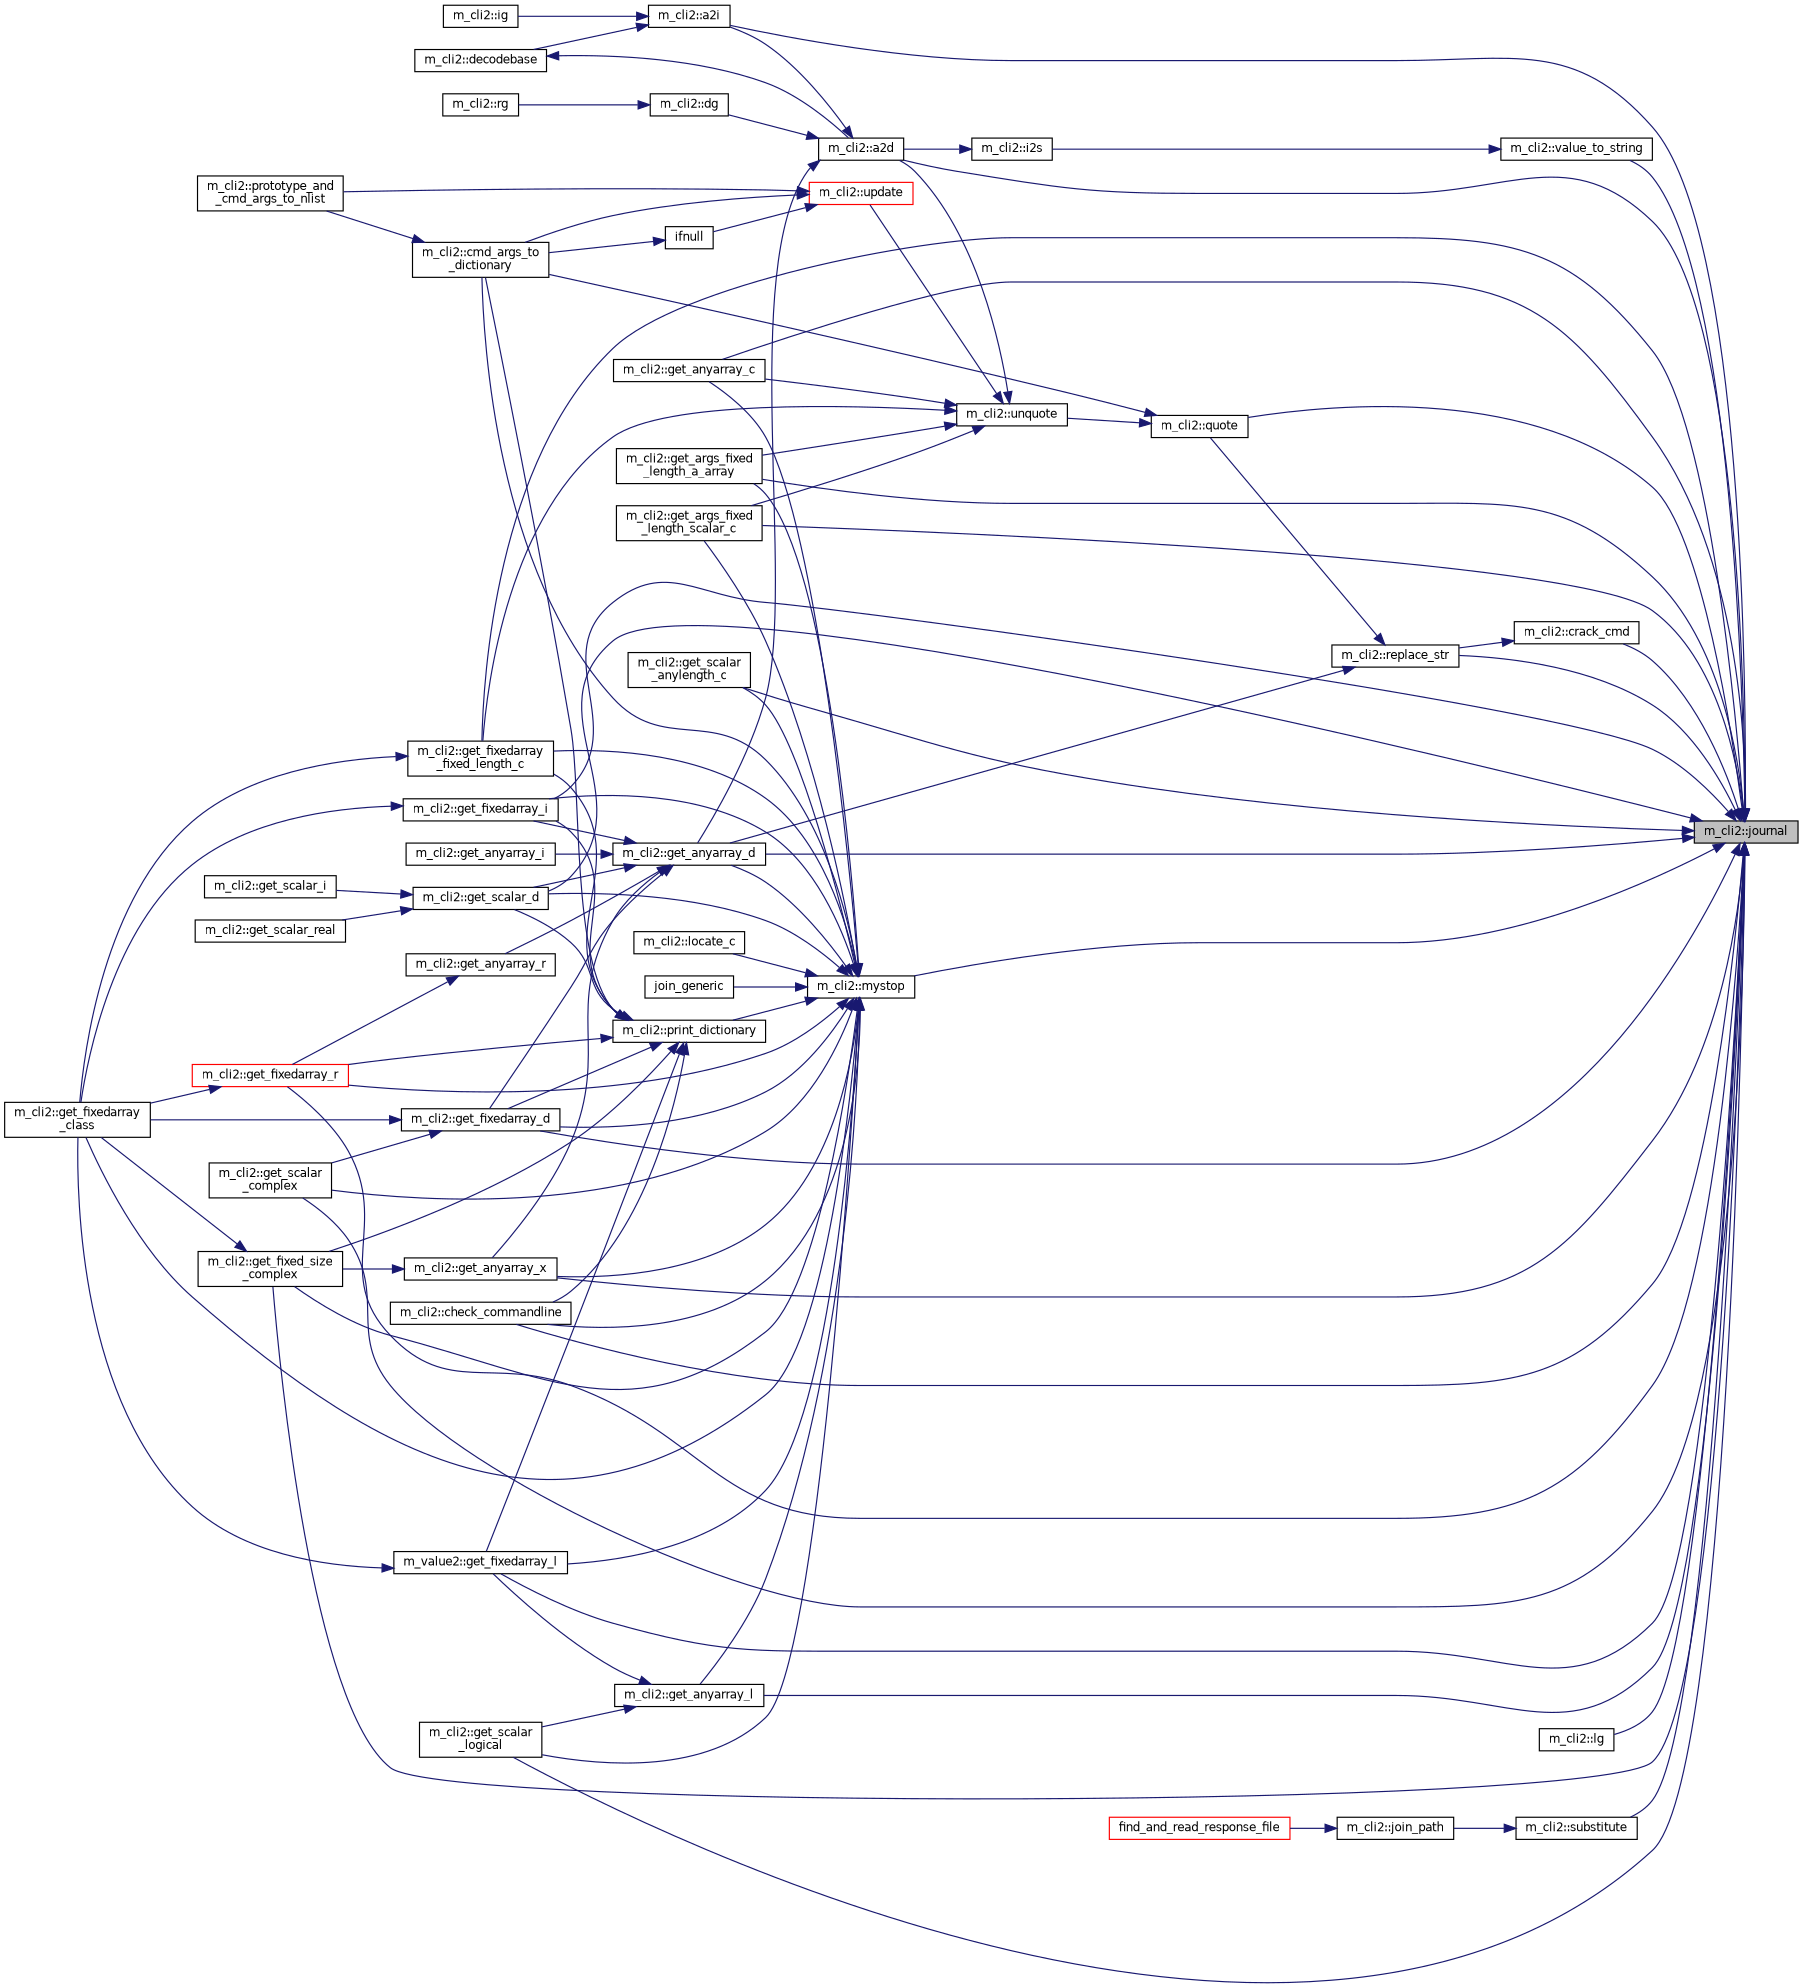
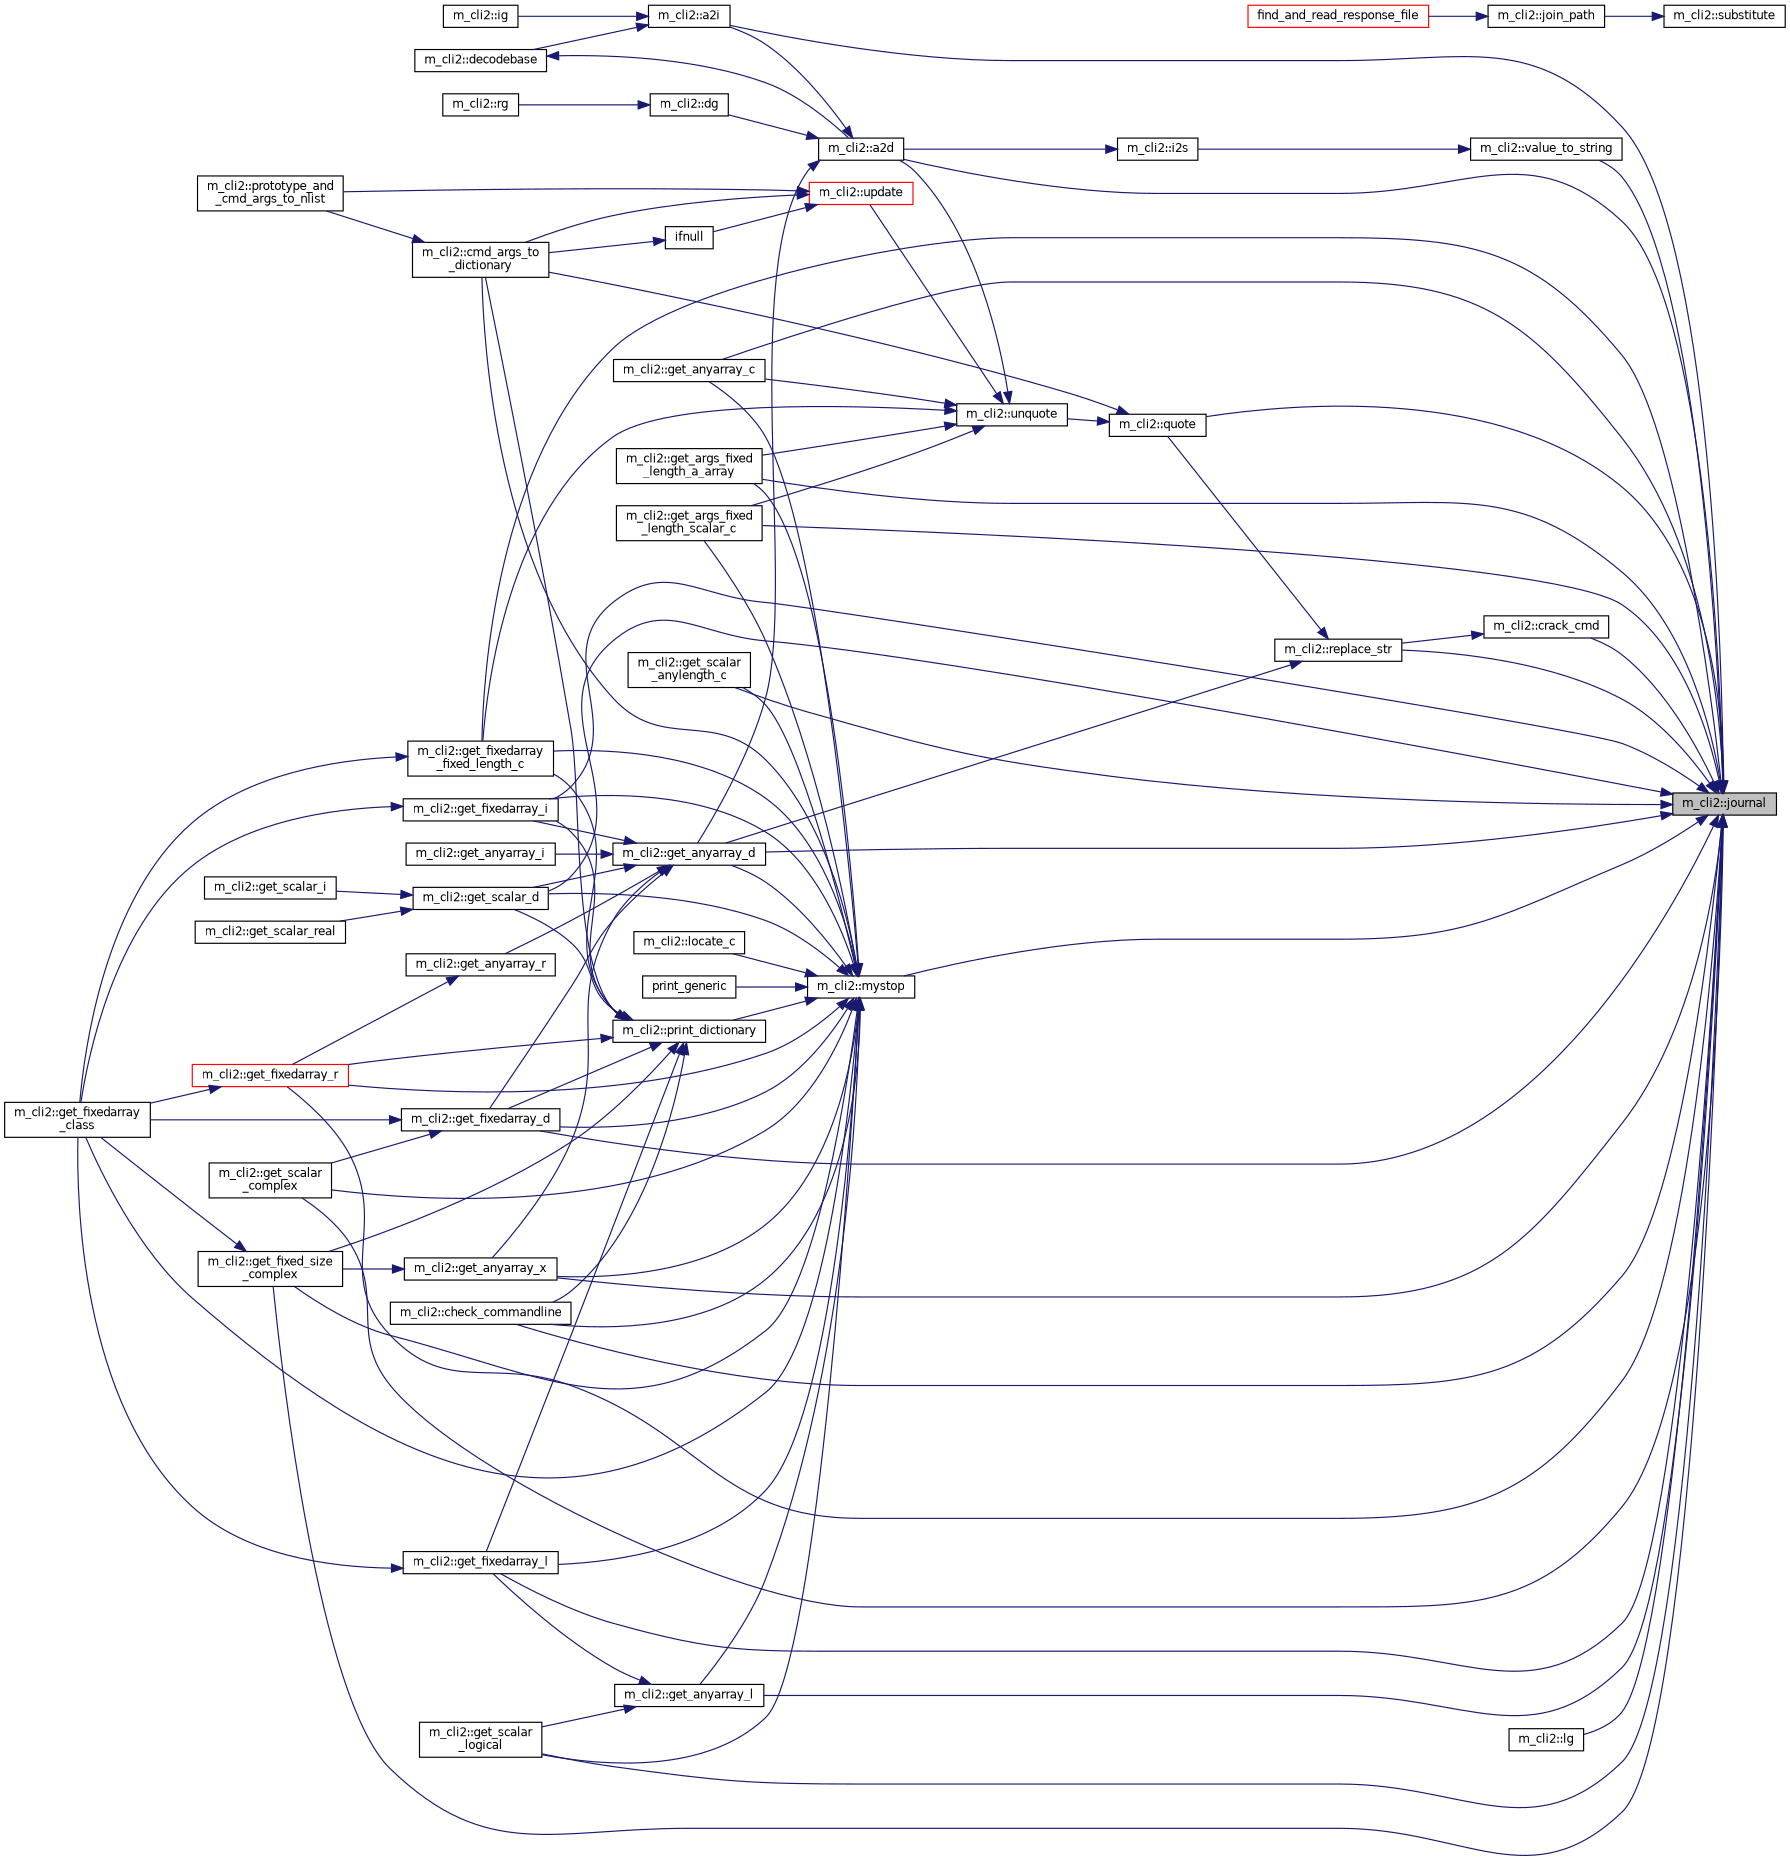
(689, 987) -> (689, 987)
(1719, 1345) -> none
(481, 1563) -> (481, 1563)
